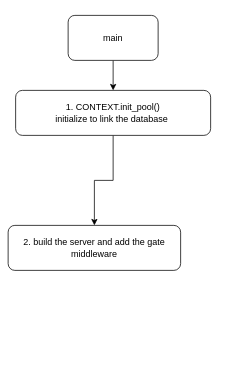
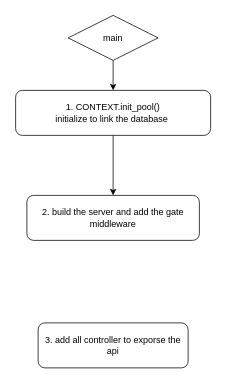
(113, 38) -> (113, 38)
(94, 248) -> (113, 218)
none -> (113, 345)
